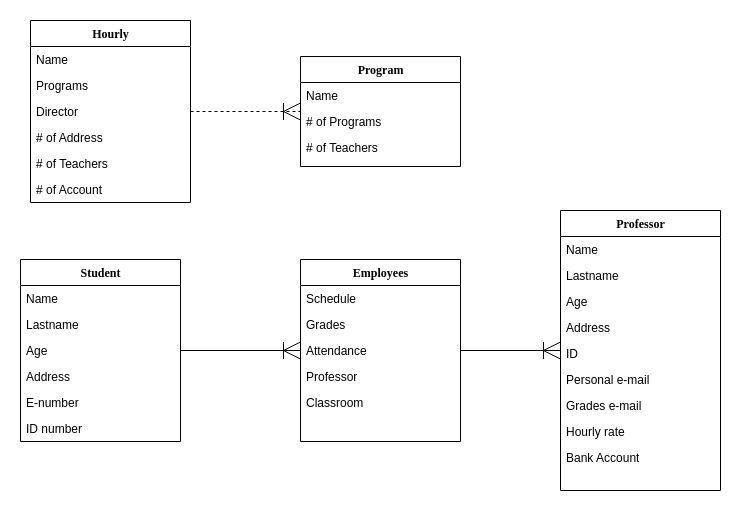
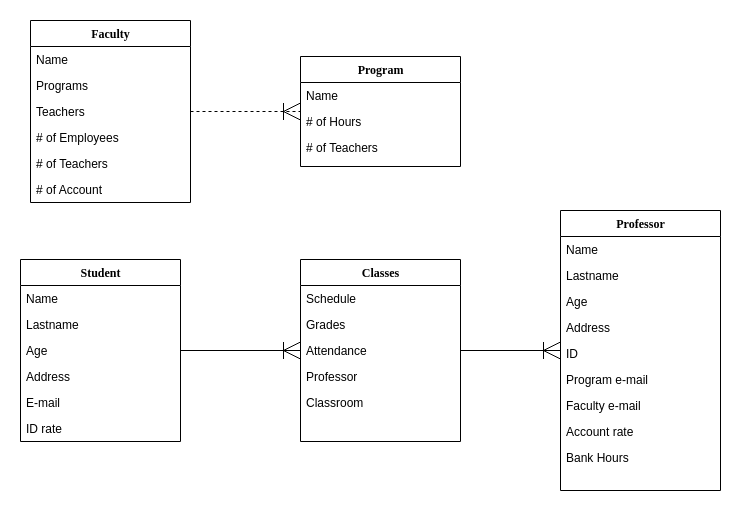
(111, 35) -> (111, 35)
(62, 113) -> (63, 113)
(347, 123) -> (337, 123)
(74, 139) -> (79, 139)
(381, 274) -> (381, 274)
(611, 381) -> (609, 381)
(53, 404) -> (44, 404)
(606, 407) -> (607, 407)
(55, 430) -> (48, 430)
(600, 433) -> (605, 433)
(605, 459) -> (599, 459)
